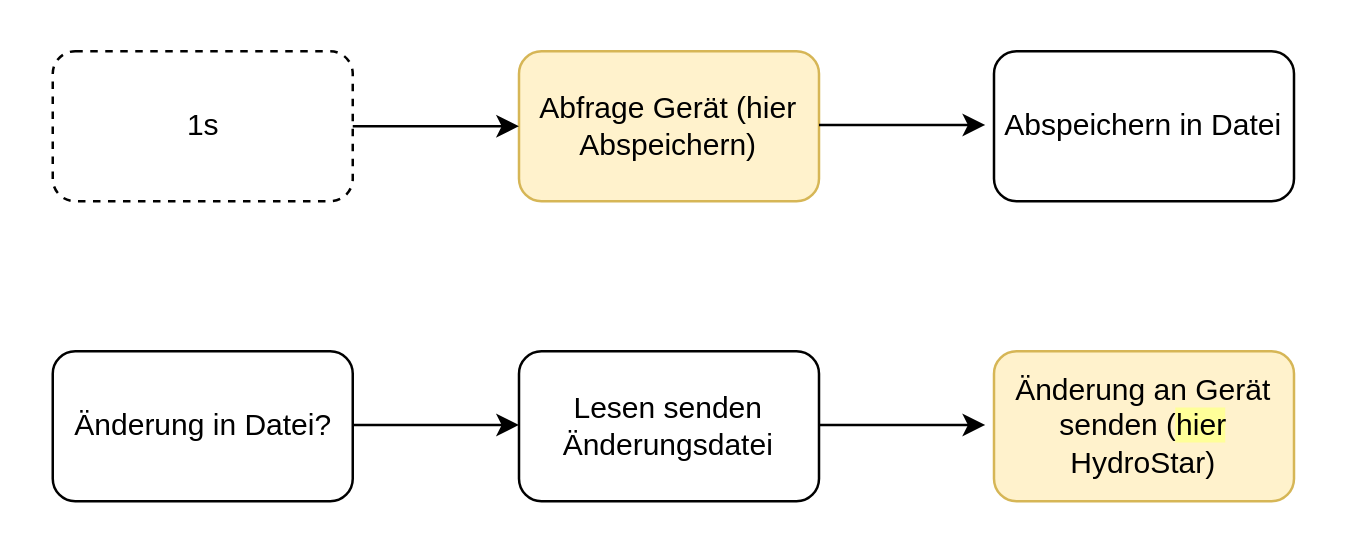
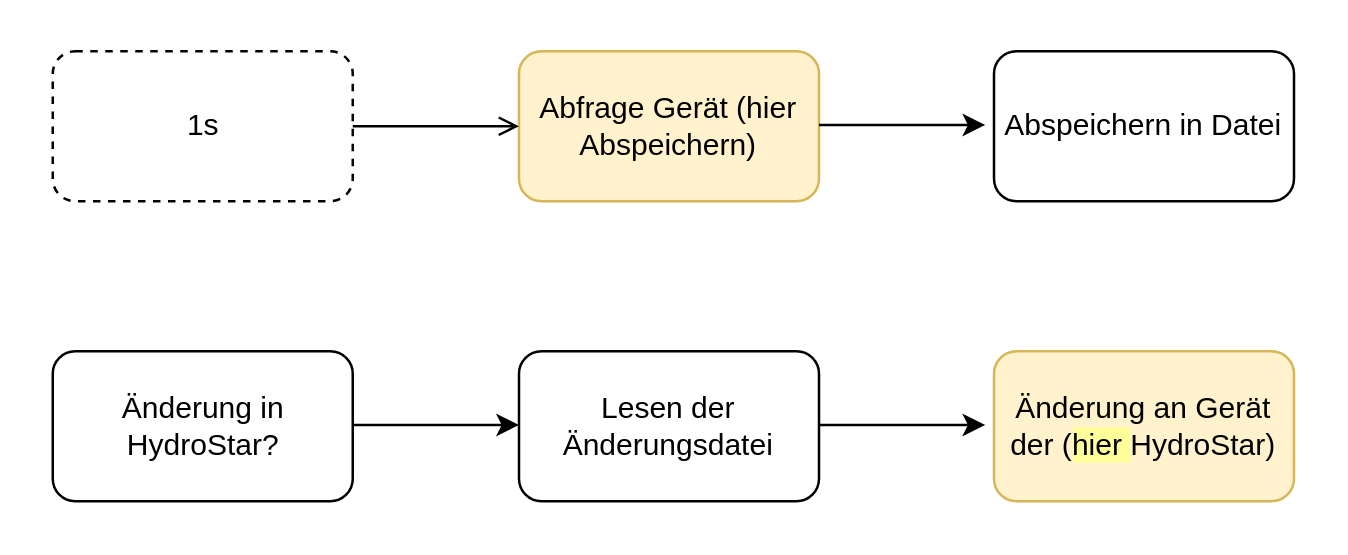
(501, 126) -> (505, 126)
(204, 426) -> (204, 426)
(669, 426) -> (669, 426)
(1144, 426) -> (1144, 426)
